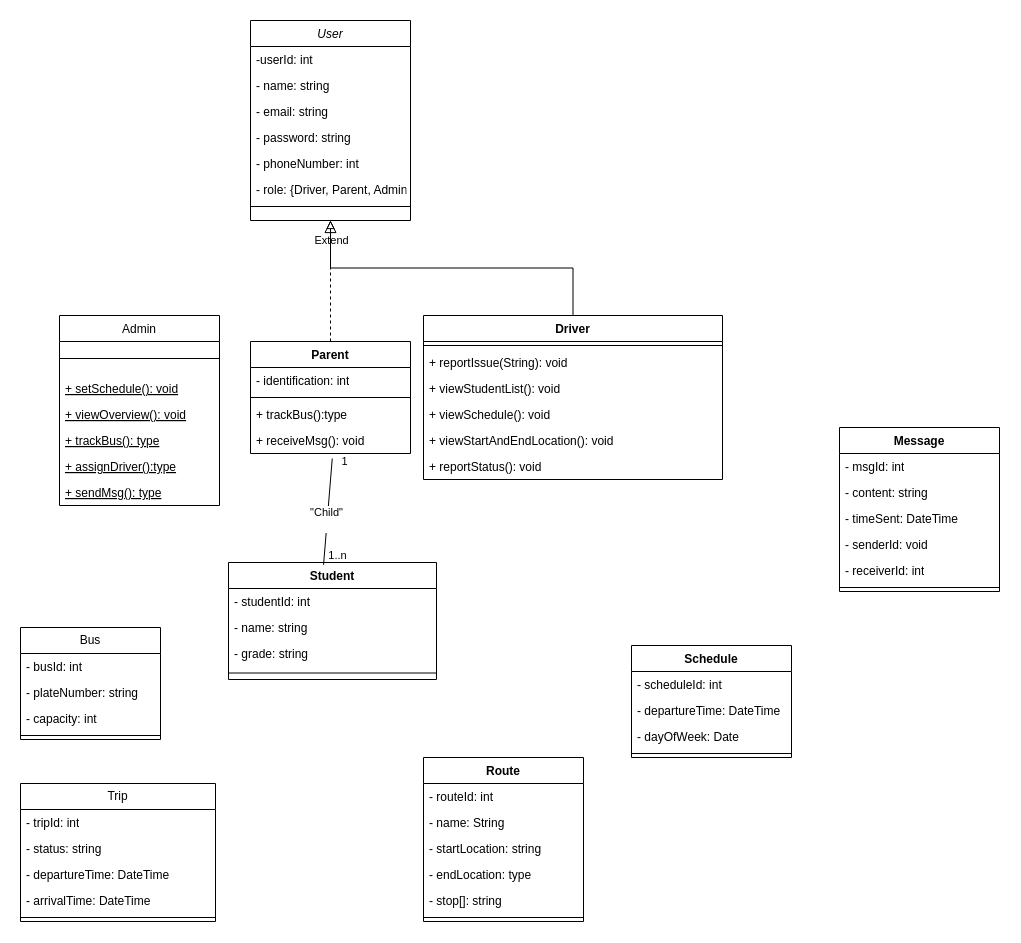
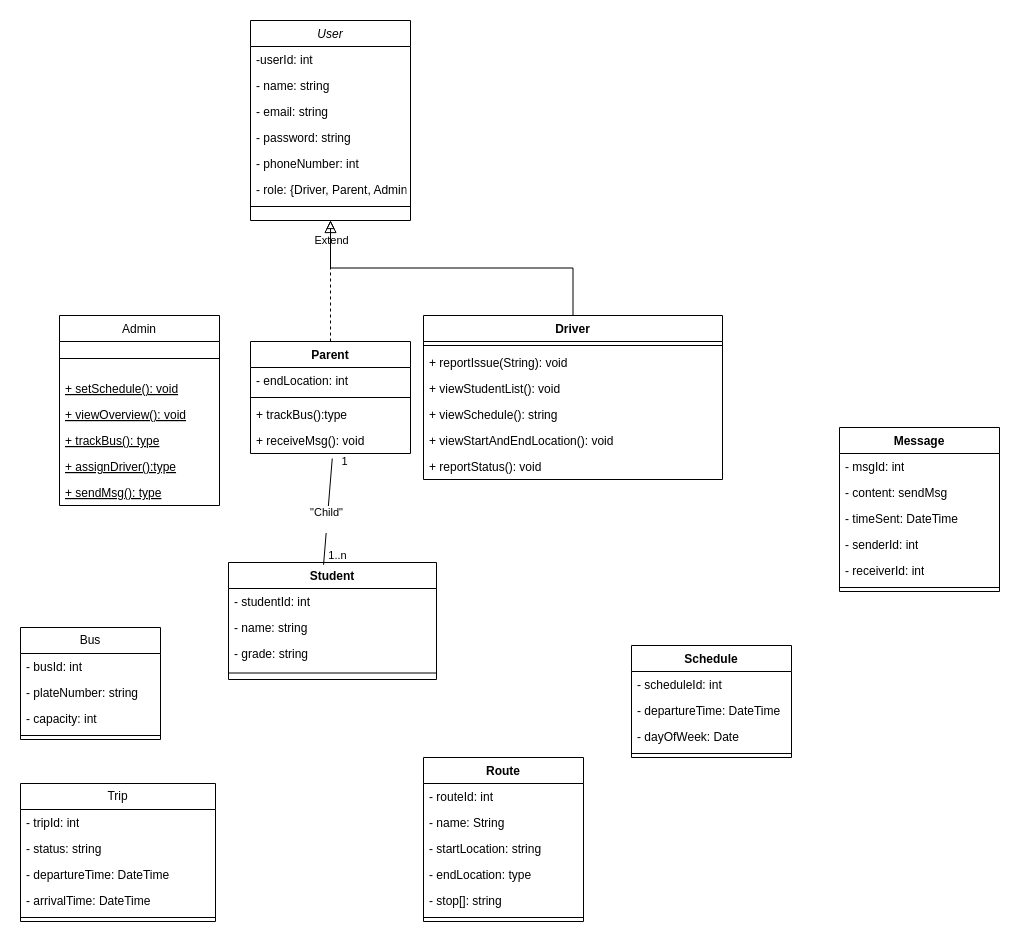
(315, 382) -> (309, 382)
(494, 416) -> (501, 416)
(896, 494) -> (901, 494)
(893, 546) -> (890, 546)
